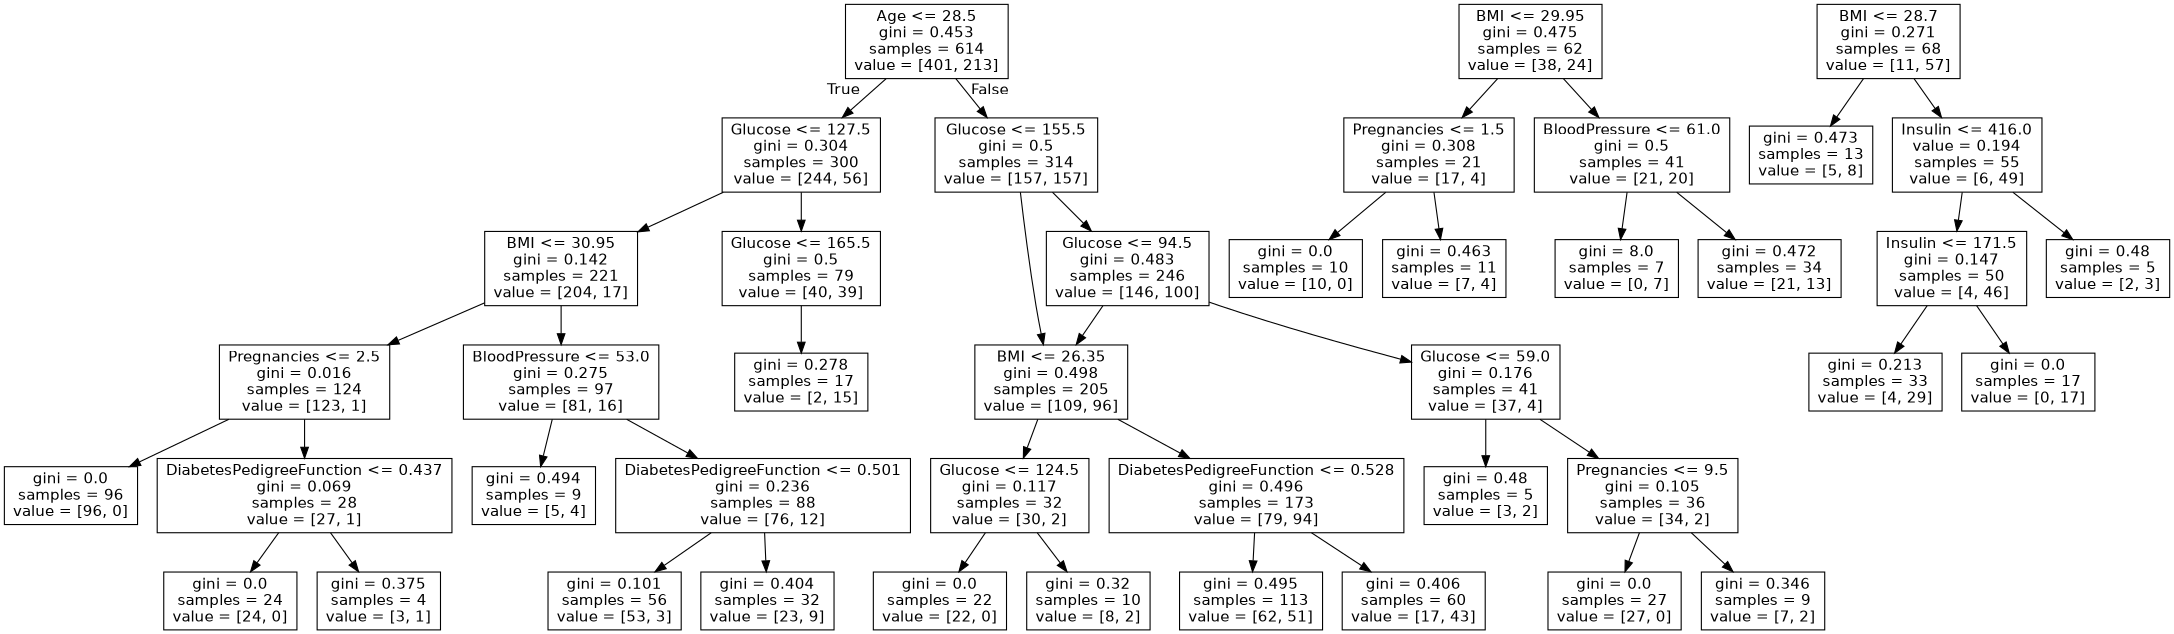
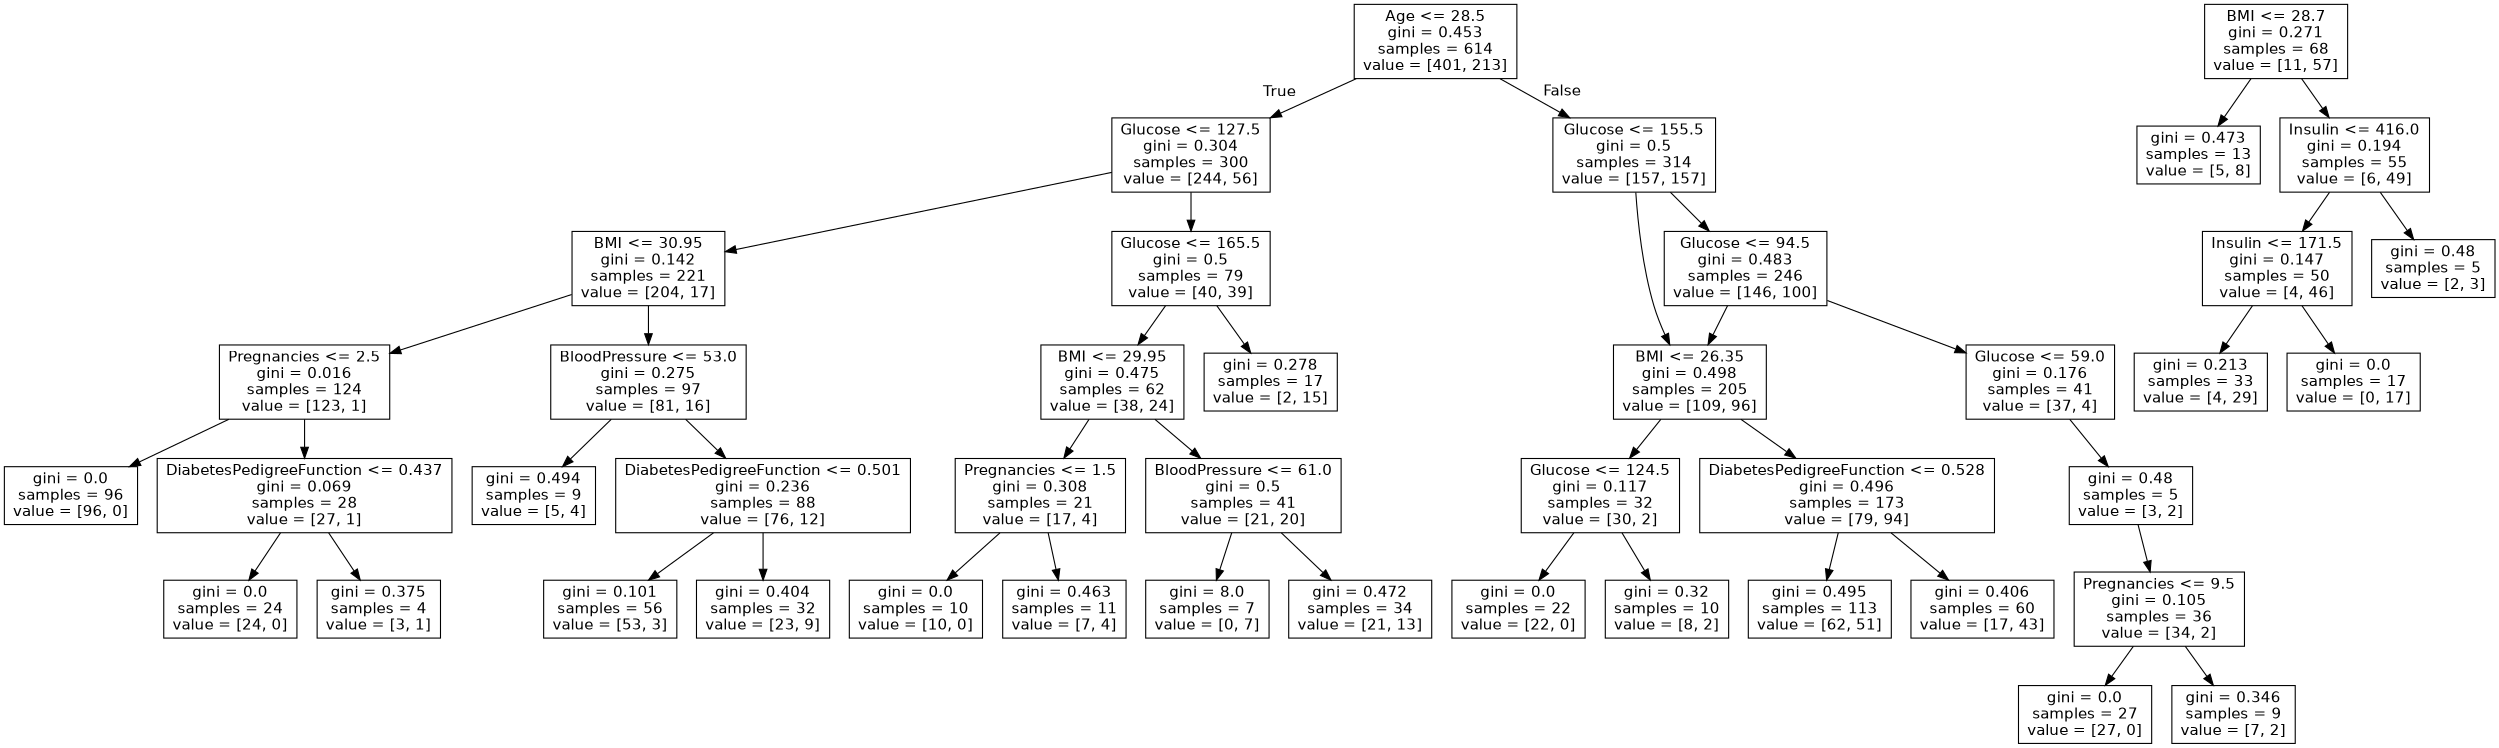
(1967, 155) -> (2355, 155)
none -> (1155, 321)
(1565, 436) -> (2143, 543)
